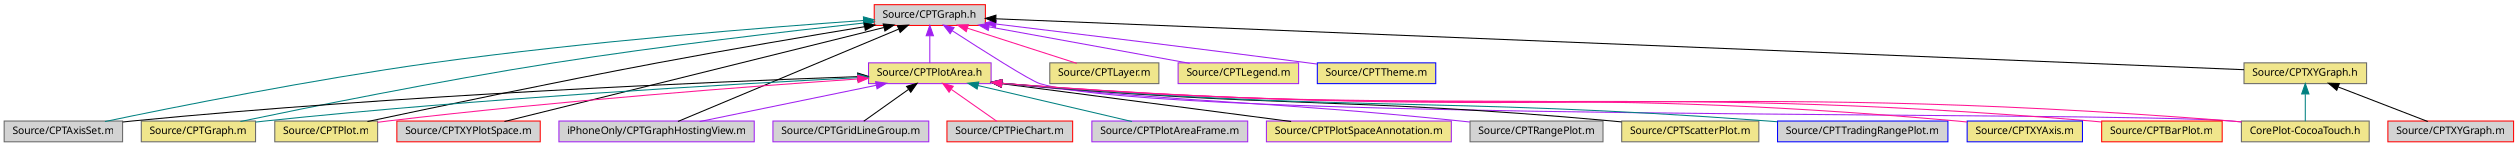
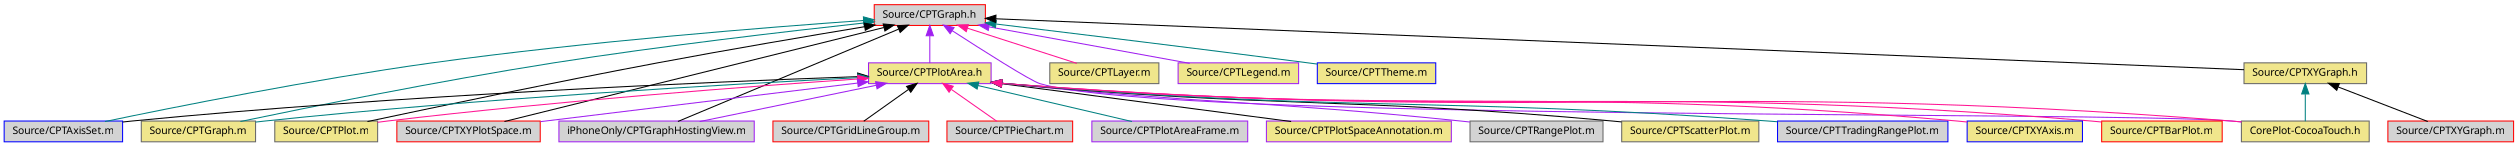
(1157, 44) -> (1157, 44)
none -> (699, 102)
(63, 131) -> (63, 131)
(851, 131) -> (851, 131)
